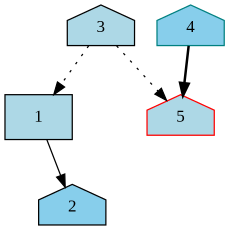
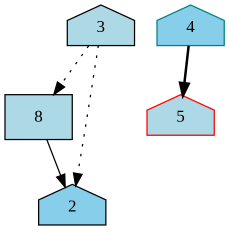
(137, 68) -> (88, 110)
(39, 117) -> (39, 117)
